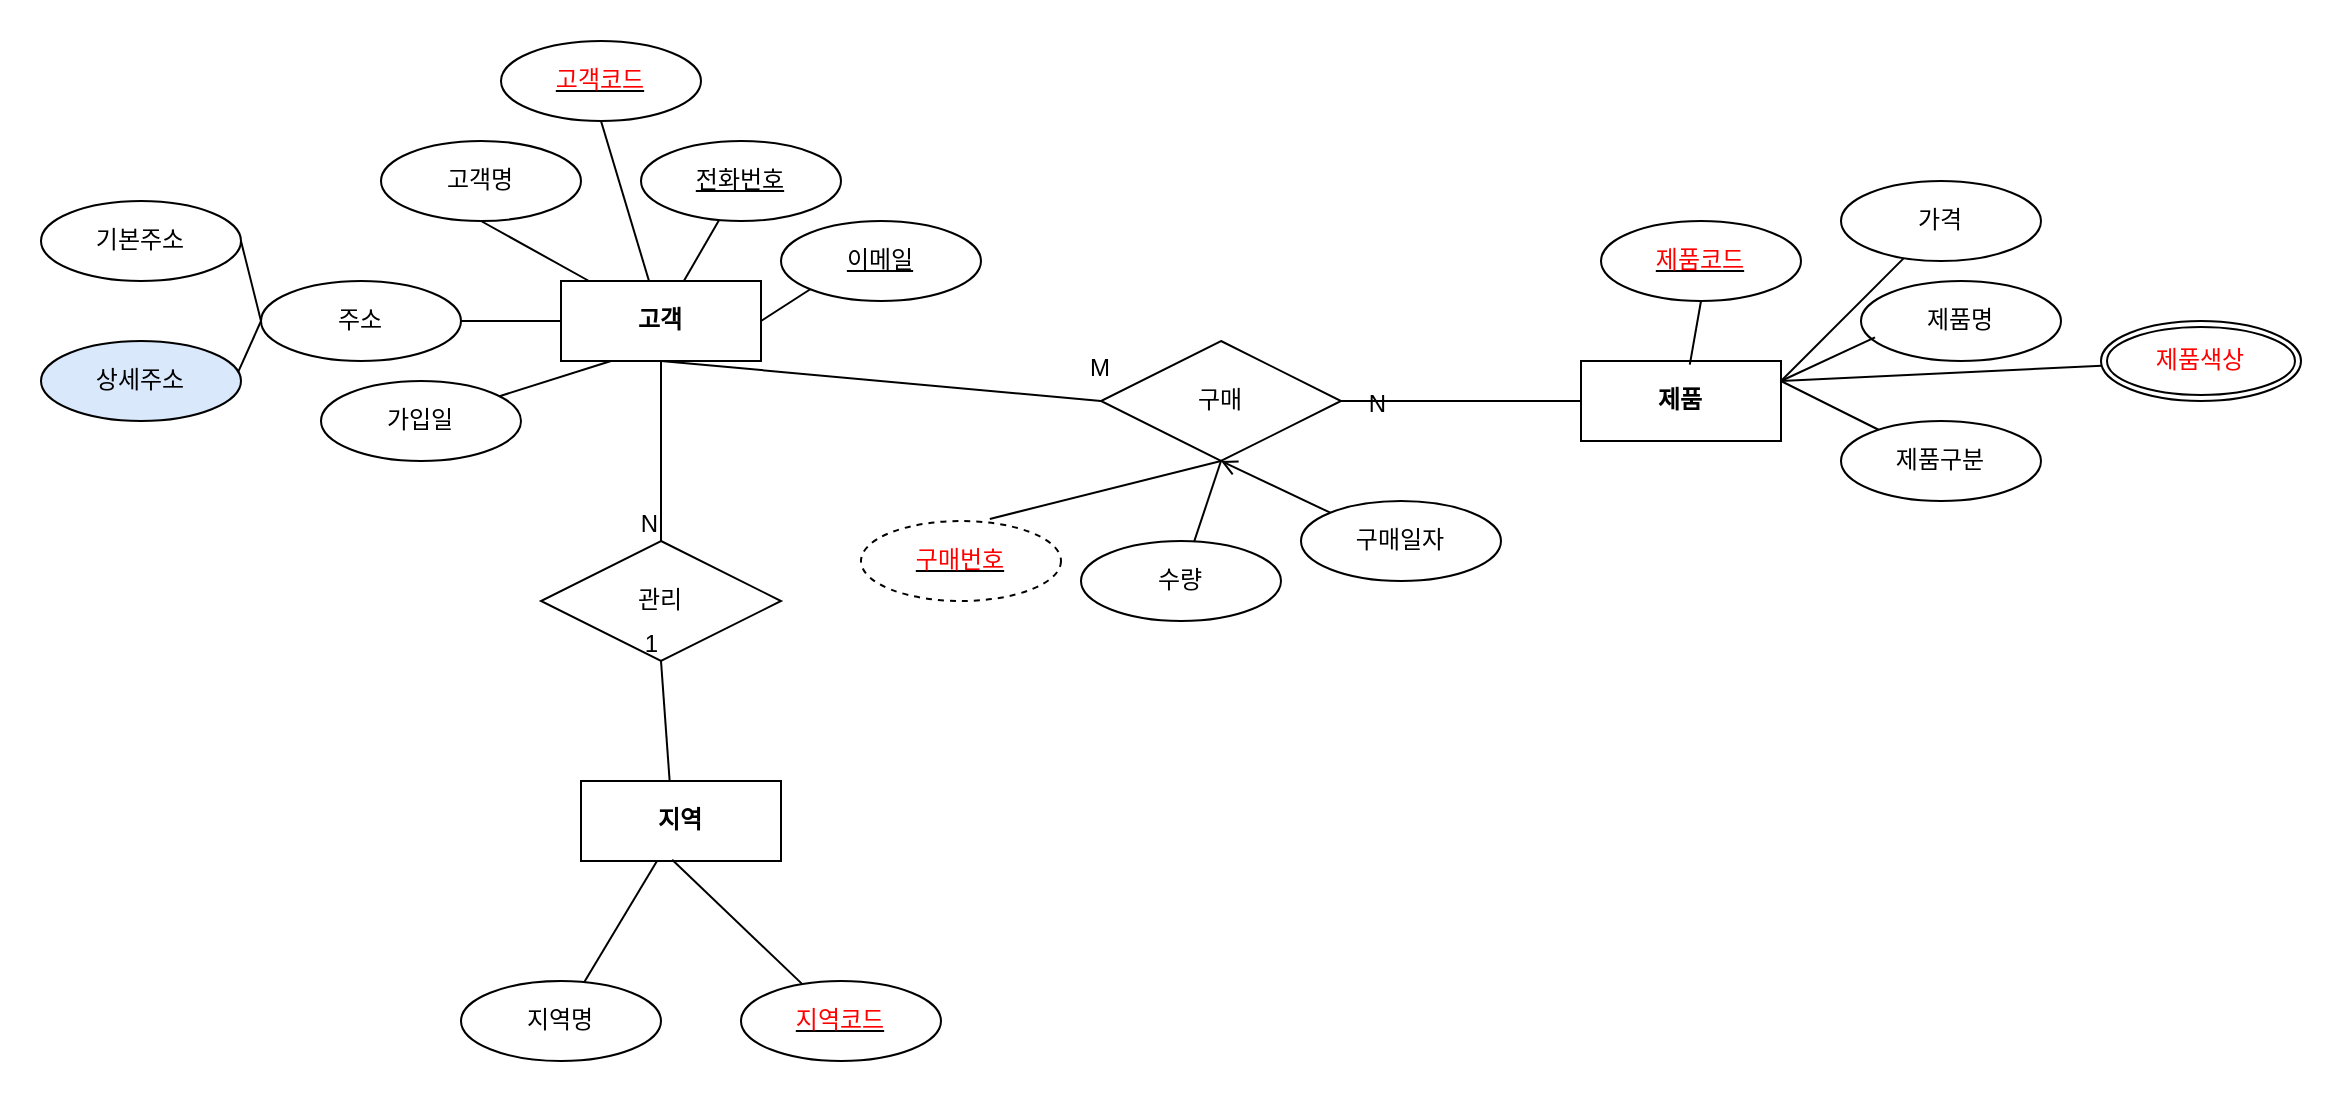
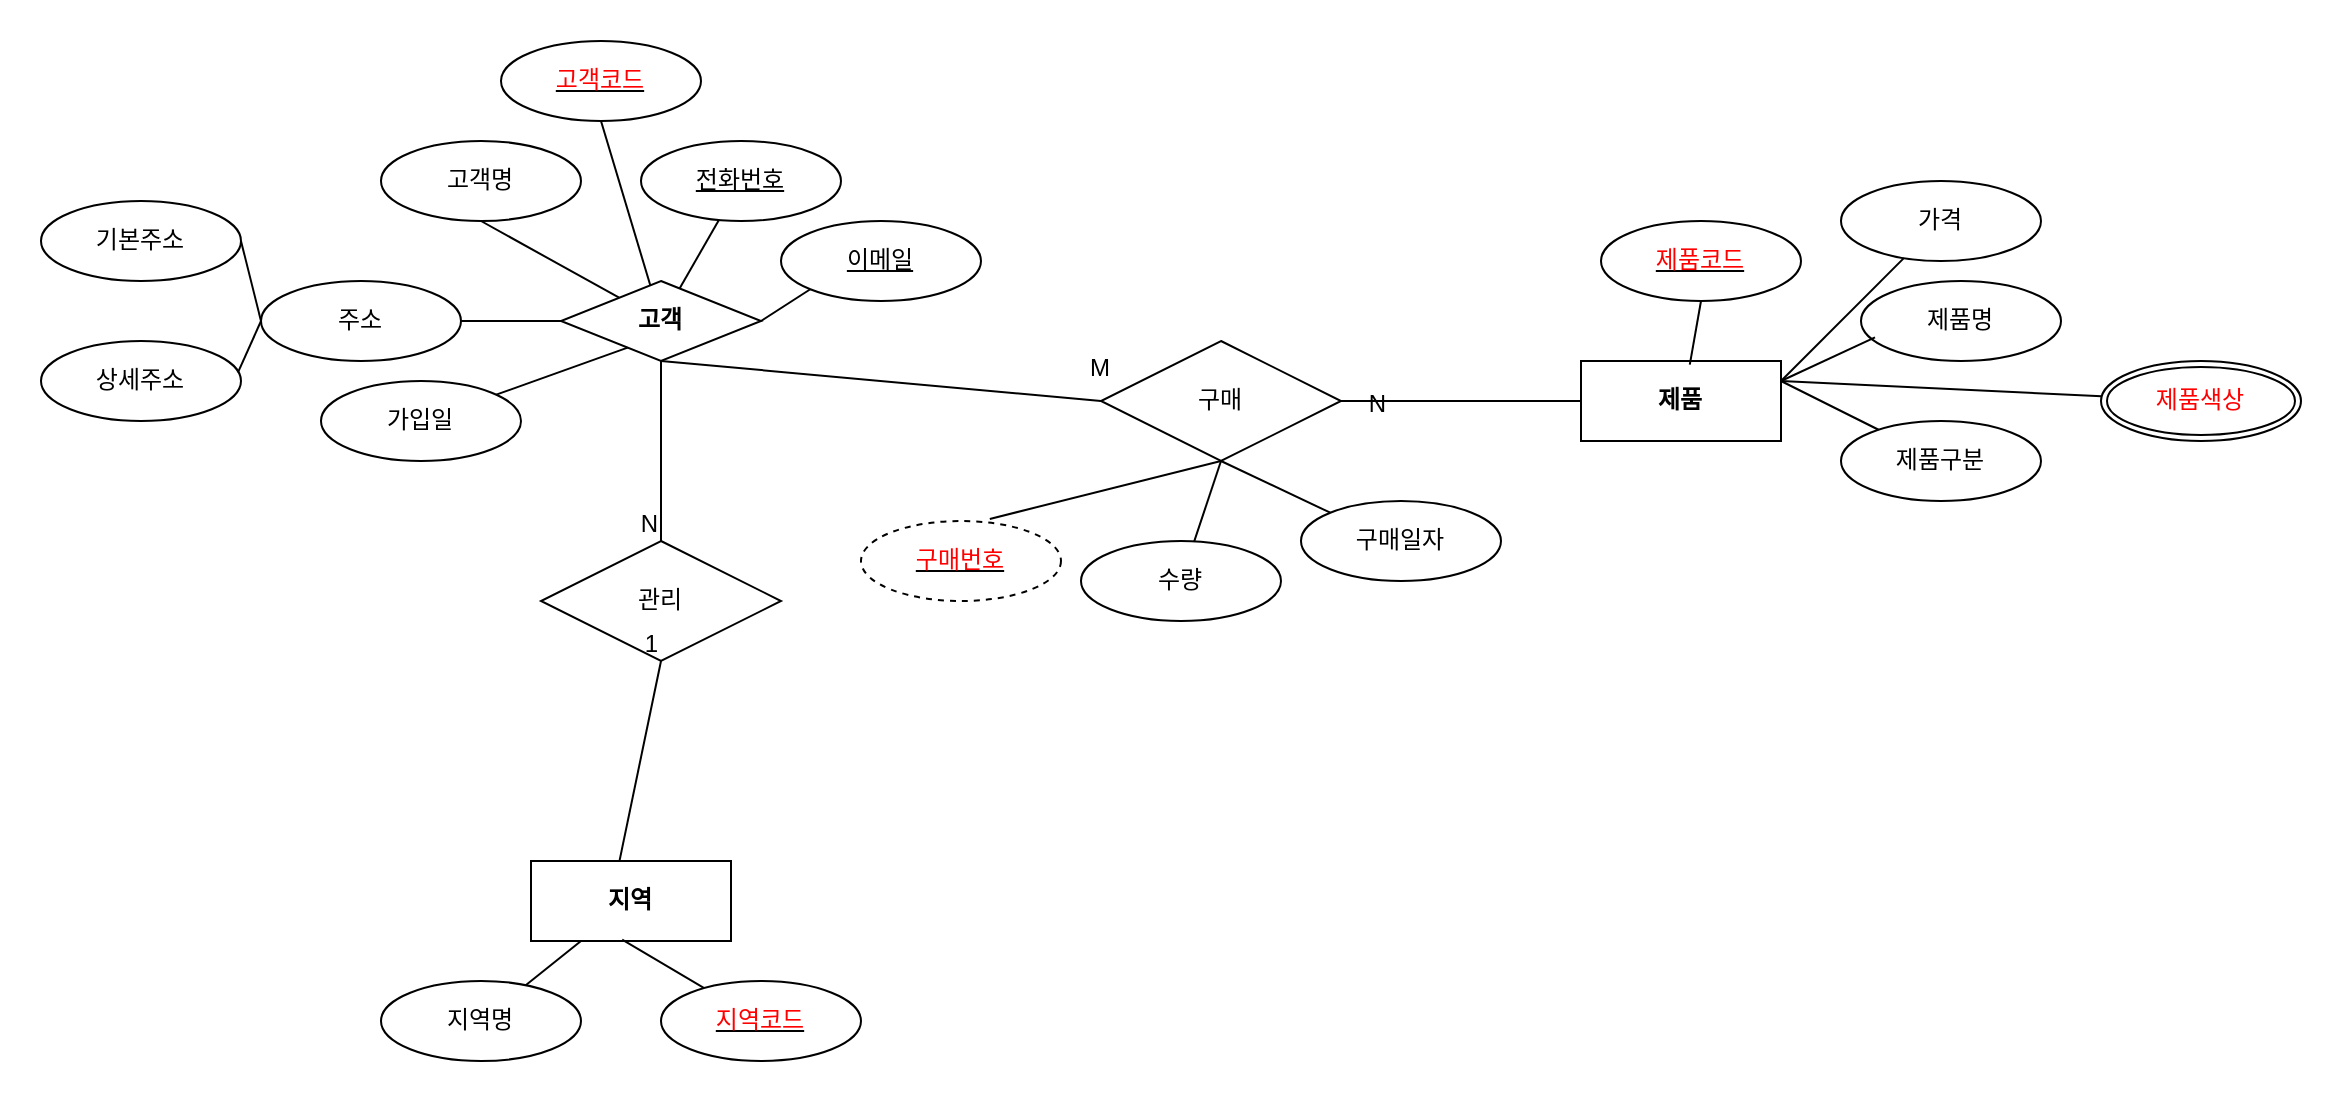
(661, 321) -> (661, 321)
(2201, 361) -> (2201, 401)
(141, 381) -> (141, 381)
(1228, 464) -> (1226, 463)
(681, 821) -> (631, 901)
(561, 1021) -> (481, 1021)
(841, 1021) -> (761, 1021)
